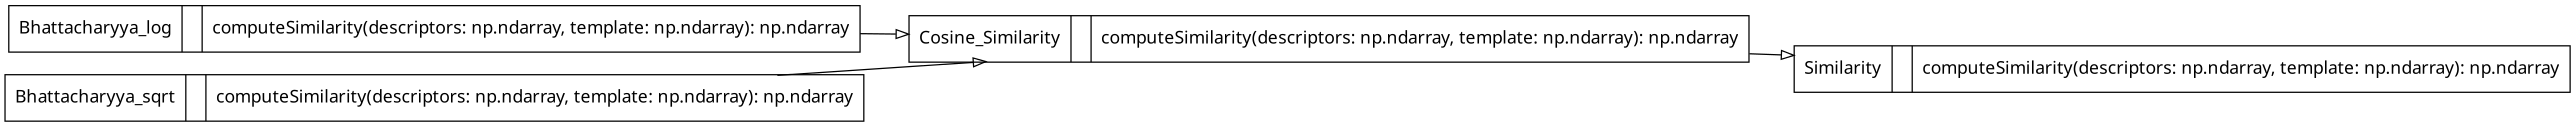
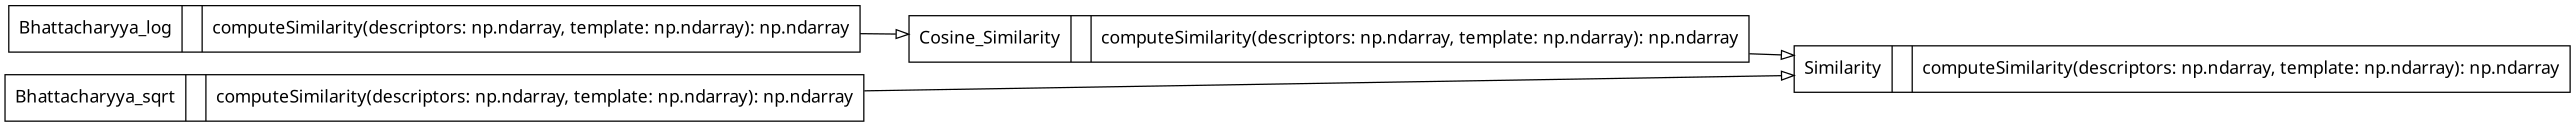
(875, 69) -> (1323, 83)
